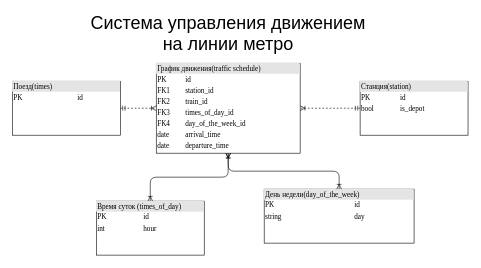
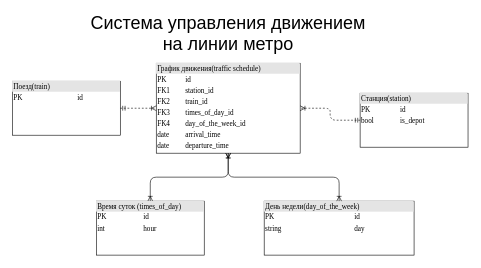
(36, 90) -> (36, 90)
(414, 108) -> (414, 120)
(339, 216) -> (339, 228)
